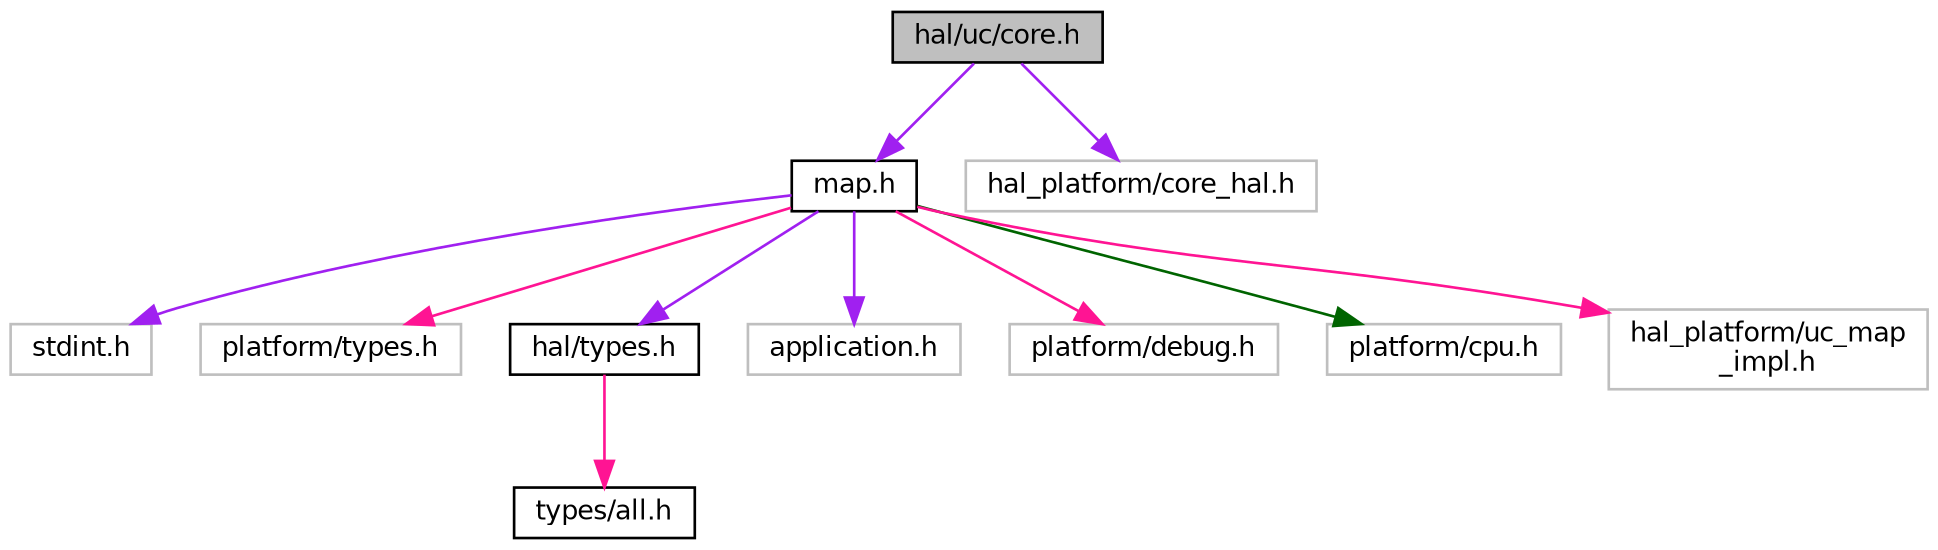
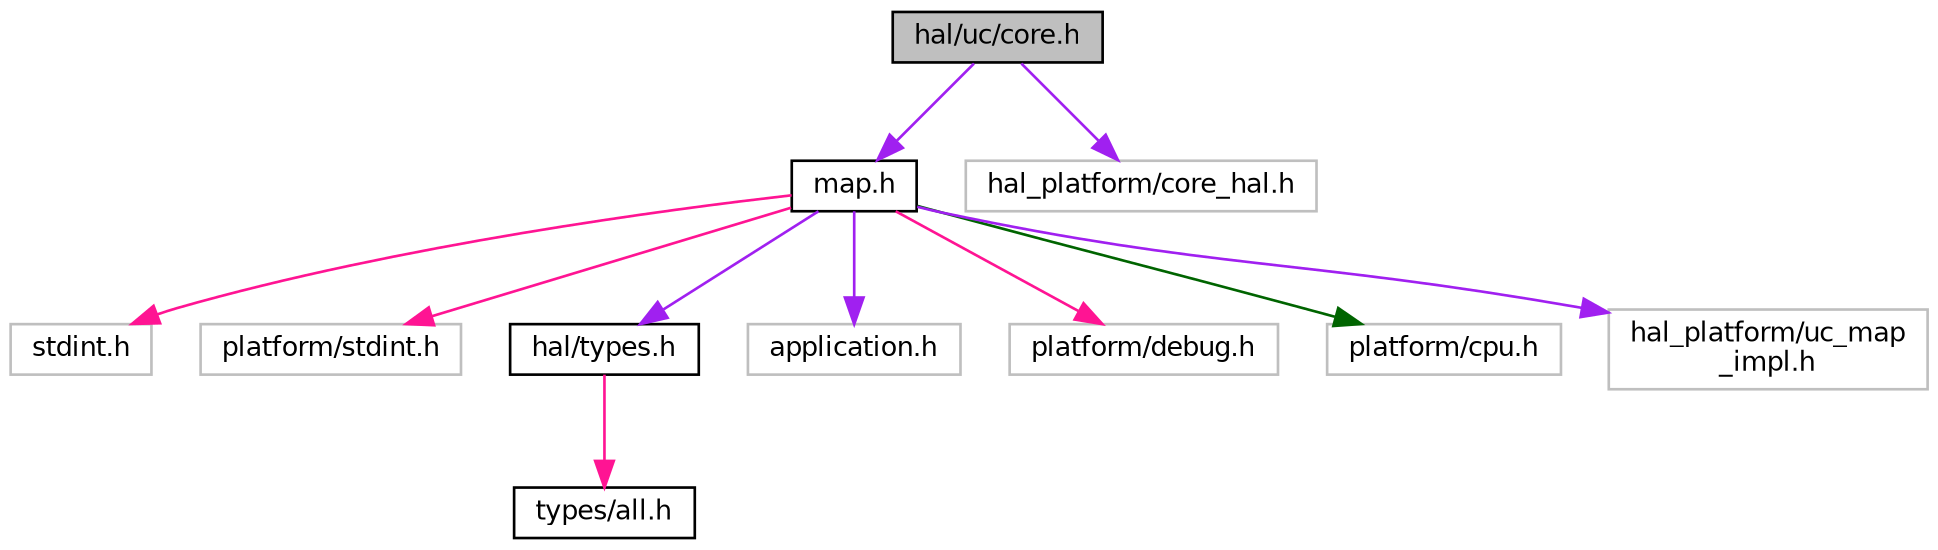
(472, 242) -> (472, 242)
(1249, 262) -> (1249, 262)
(331, 349) -> (331, 349)
